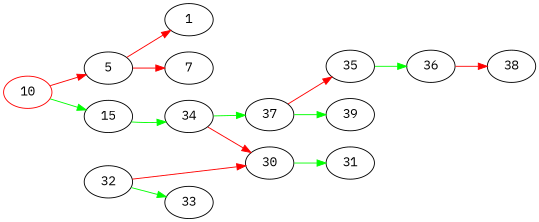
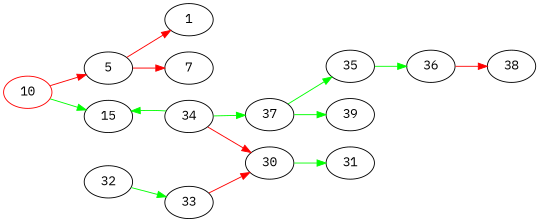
(306, 93) -> (306, 93)
(144, 122) -> (153, 110)
(185, 173) -> (225, 185)
